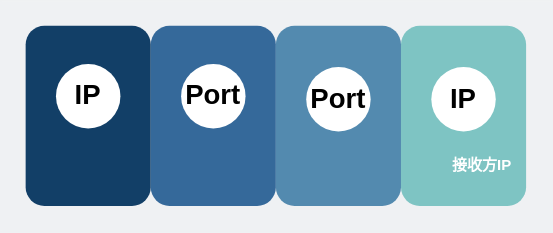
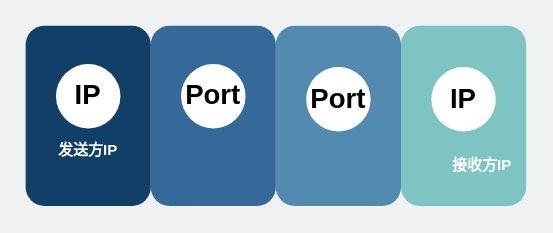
none -> (88, 150)
